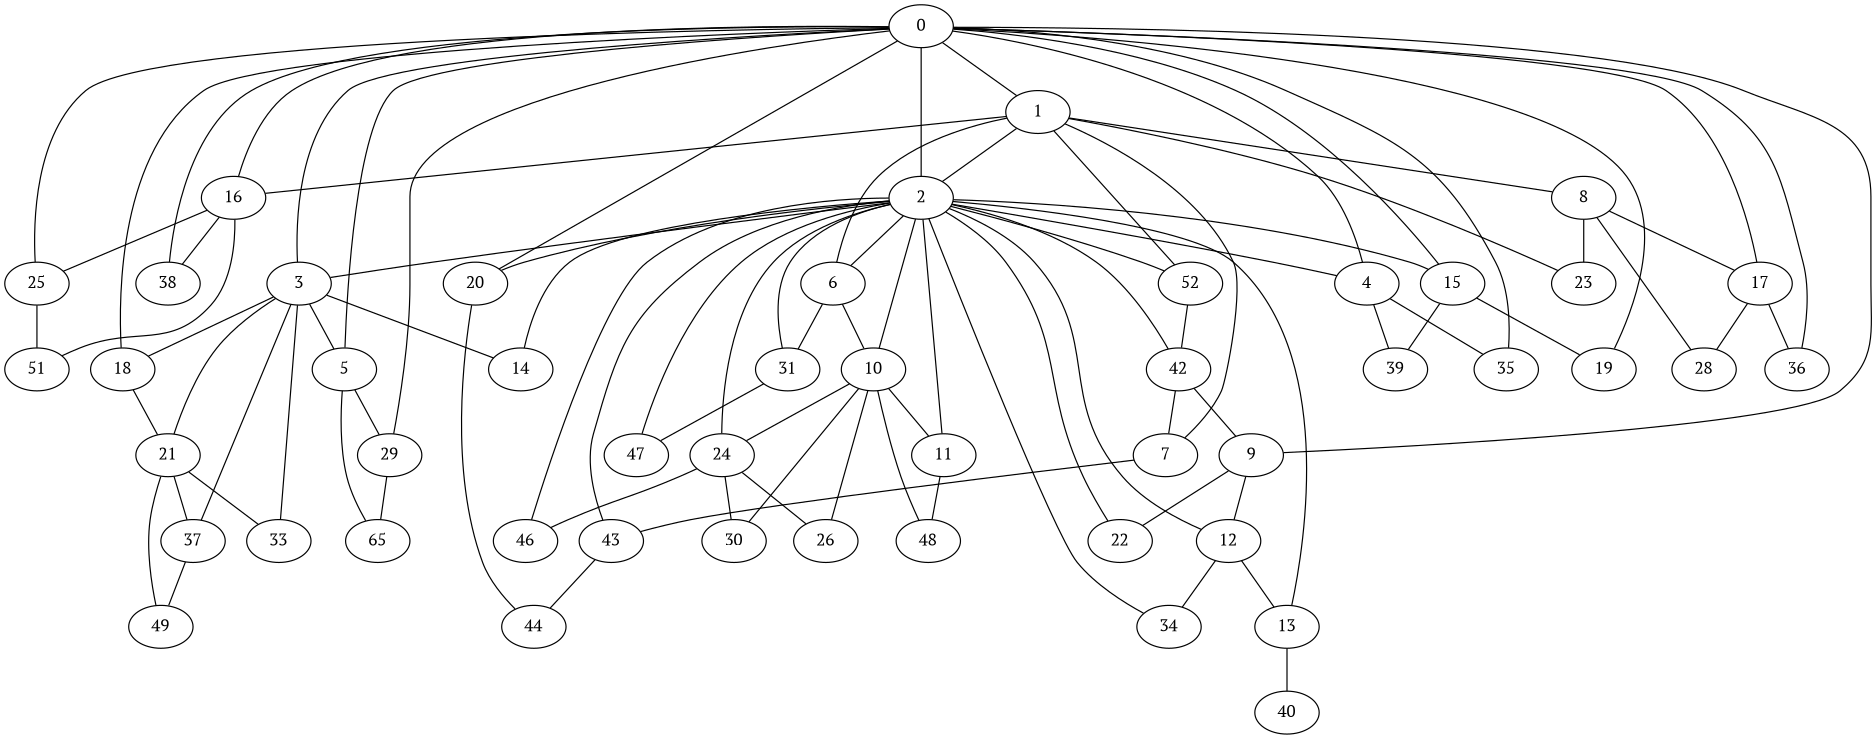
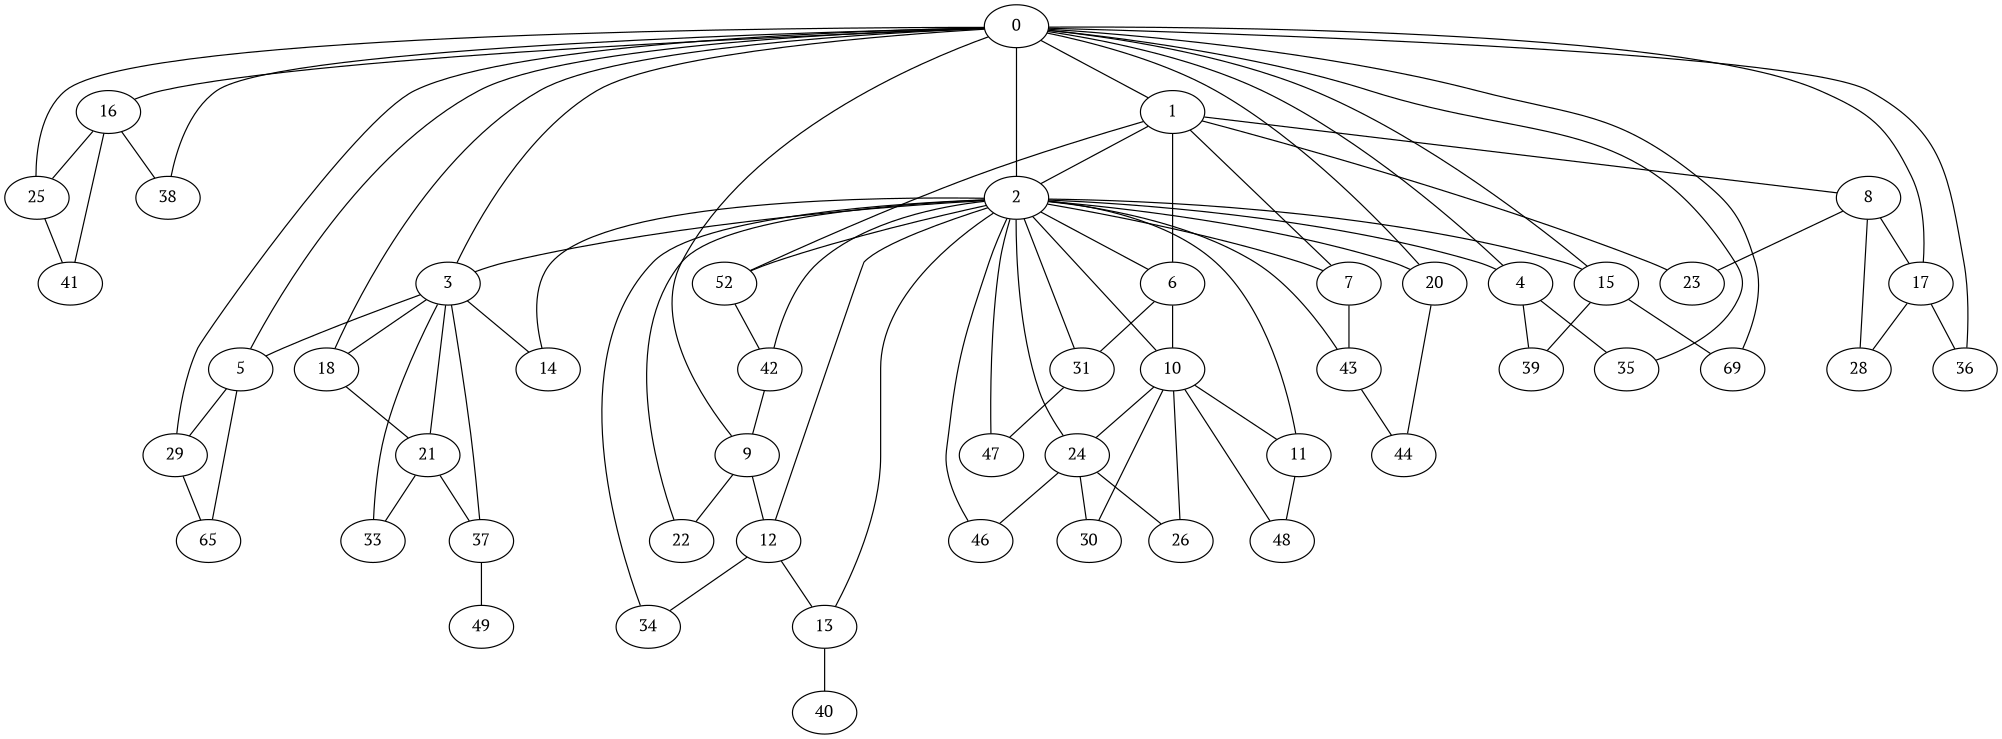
(636, 155) -> none
(37, 369) -> (70, 284)
(1604, 369) -> (1733, 369)
(1172, 412) -> (1242, 245)
(149, 540) -> none
